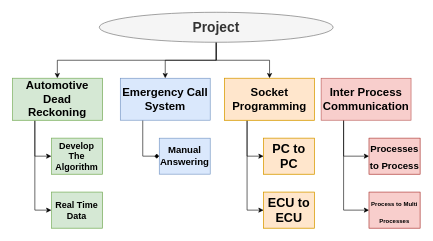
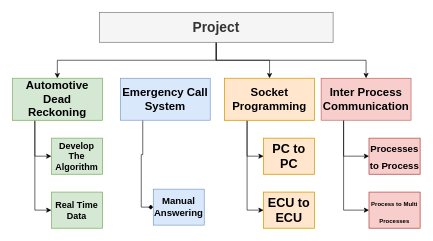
(216, 27) -> (216, 27)
none -> (365, 60)
(165, 72) -> none
(185, 156) -> (179, 207)
